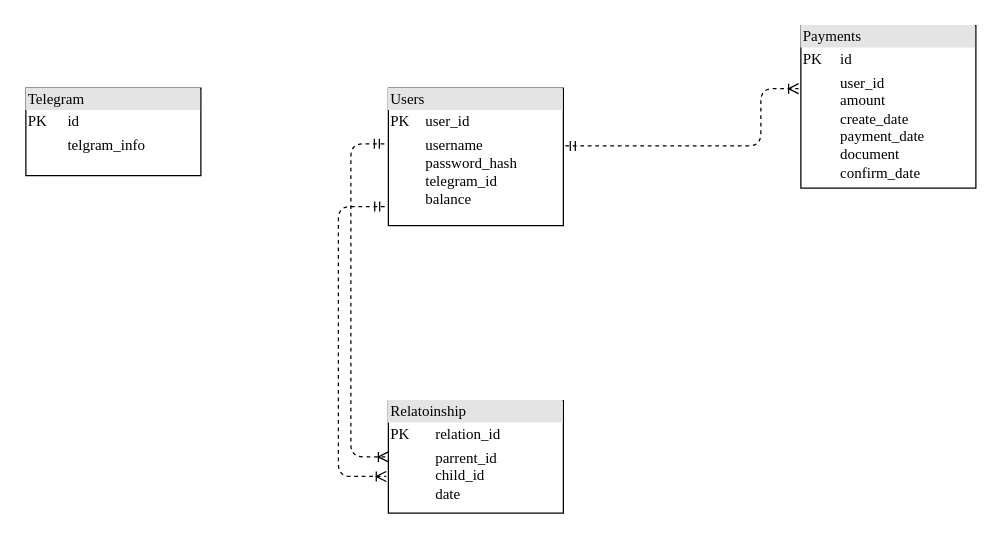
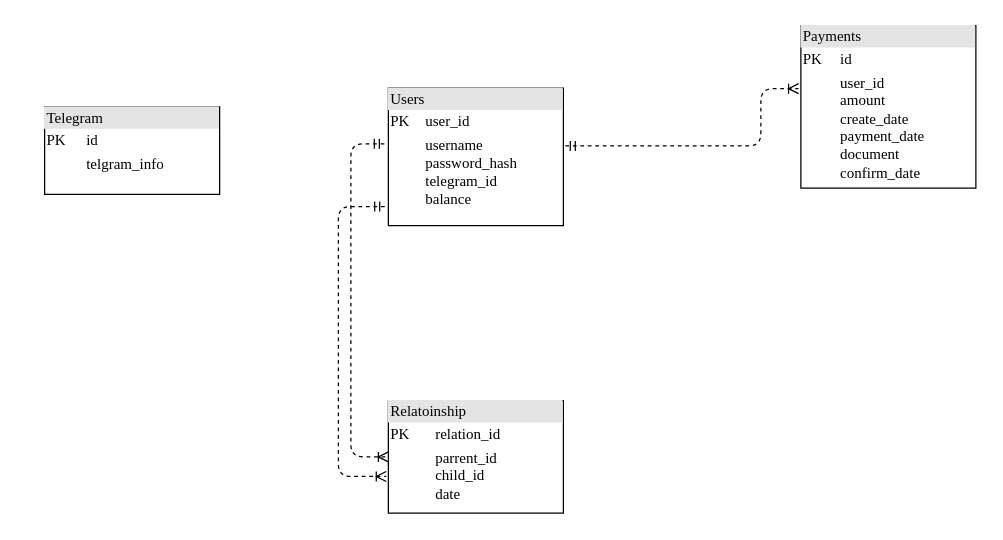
(113, 132) -> (132, 151)
